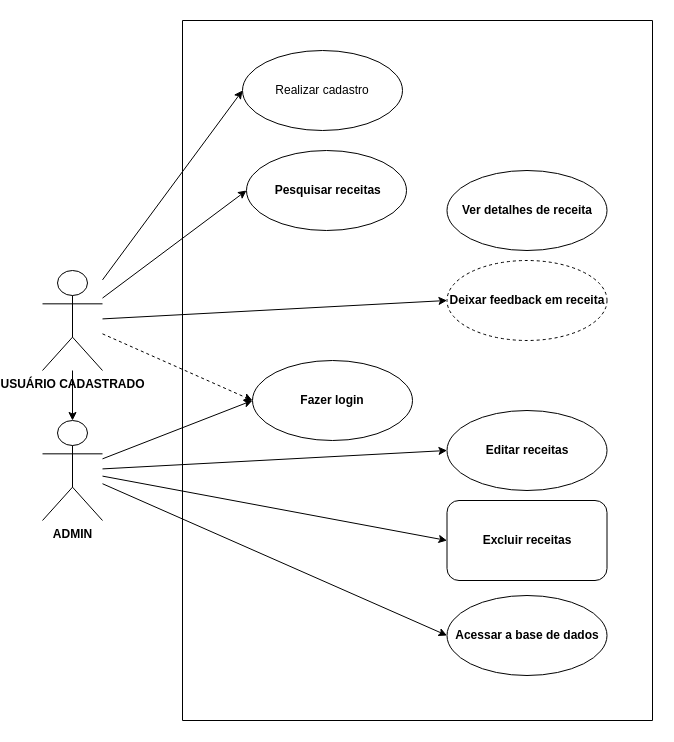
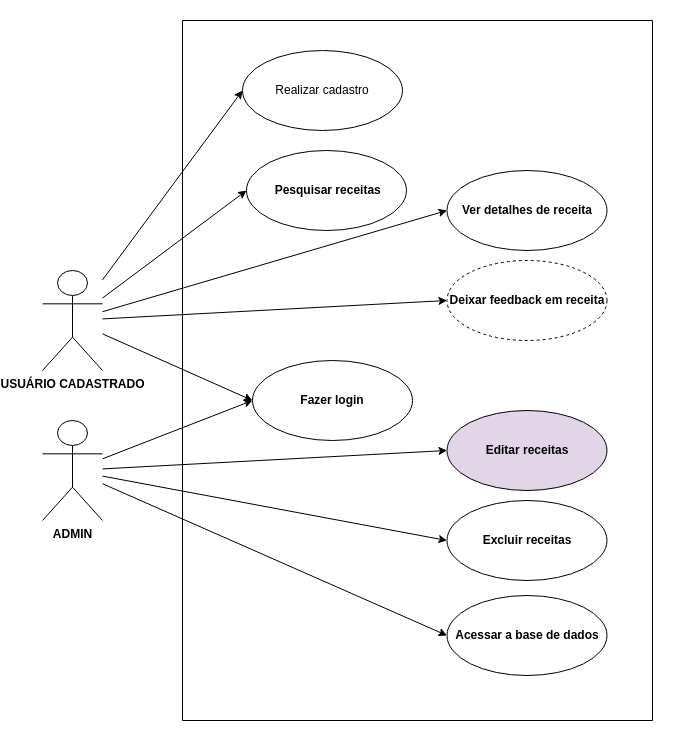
(174, 366) -> (174, 366)
(73, 392) -> (272, 262)
(527, 451) -> (527, 451)
(527, 541) -> (527, 541)
